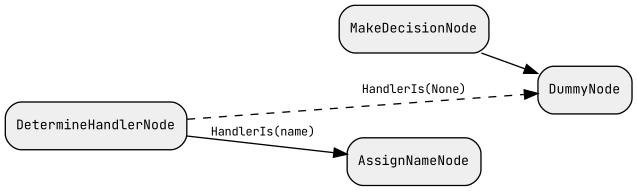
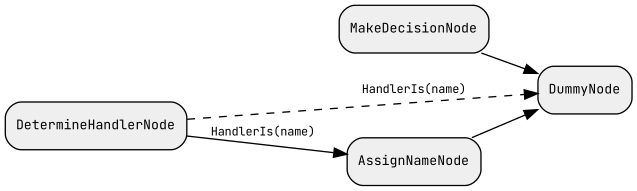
(414, 90) -> (414, 90)
none -> (499, 126)
